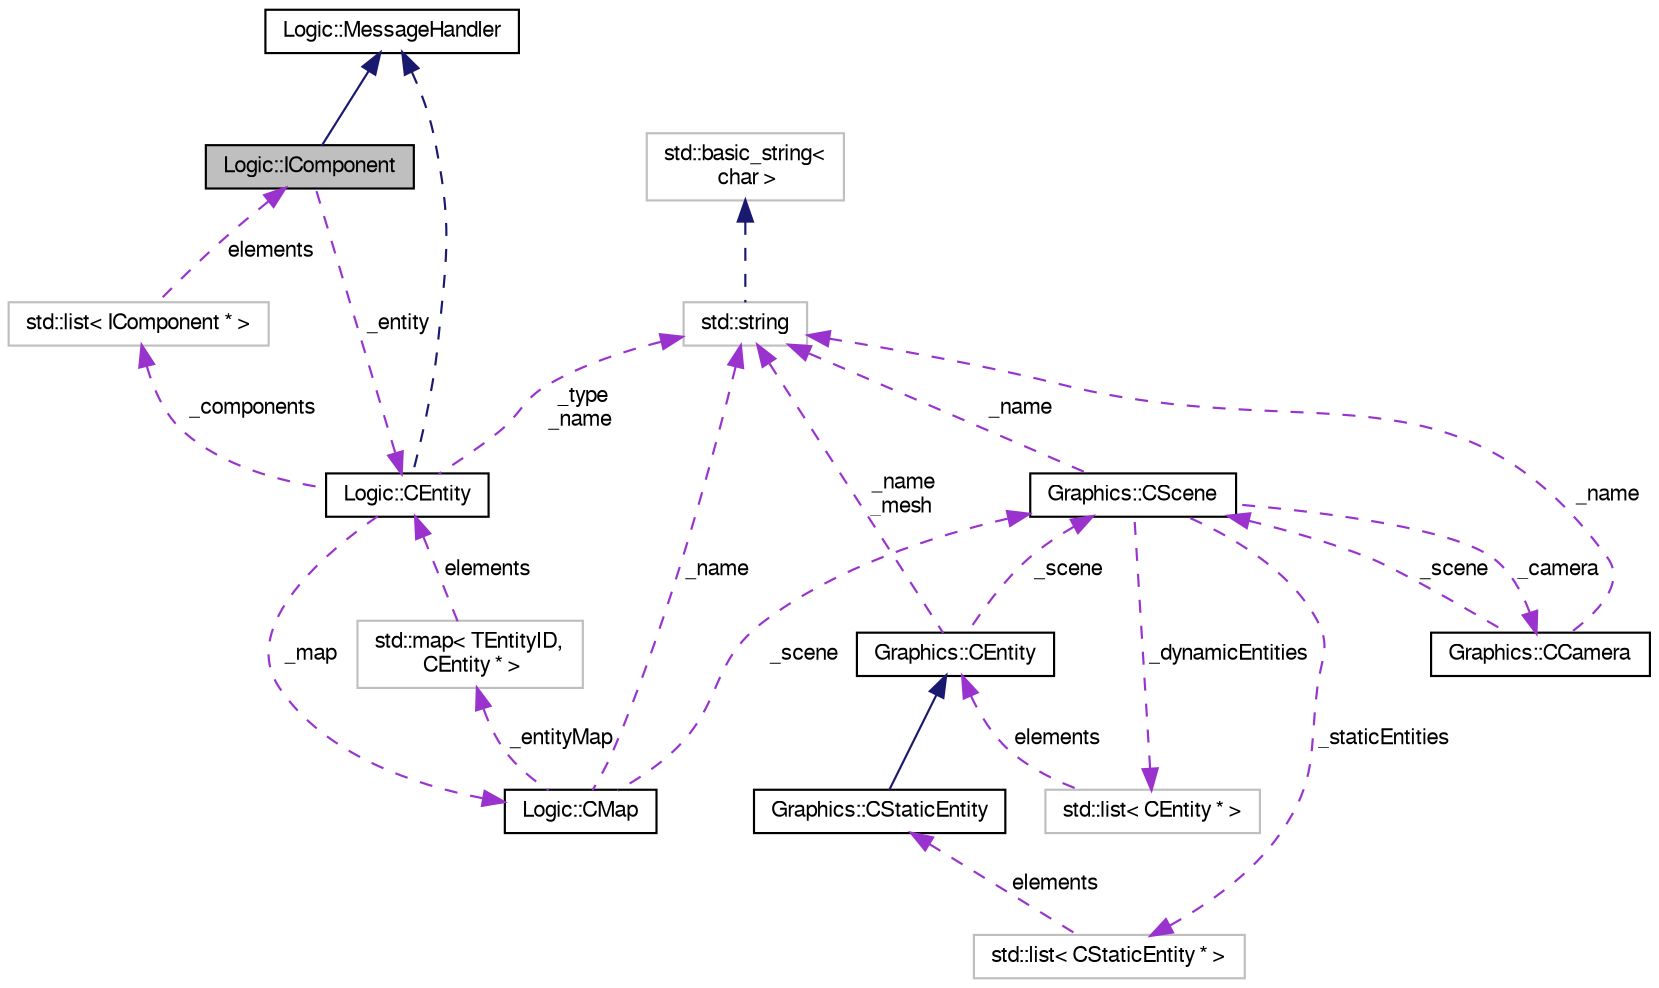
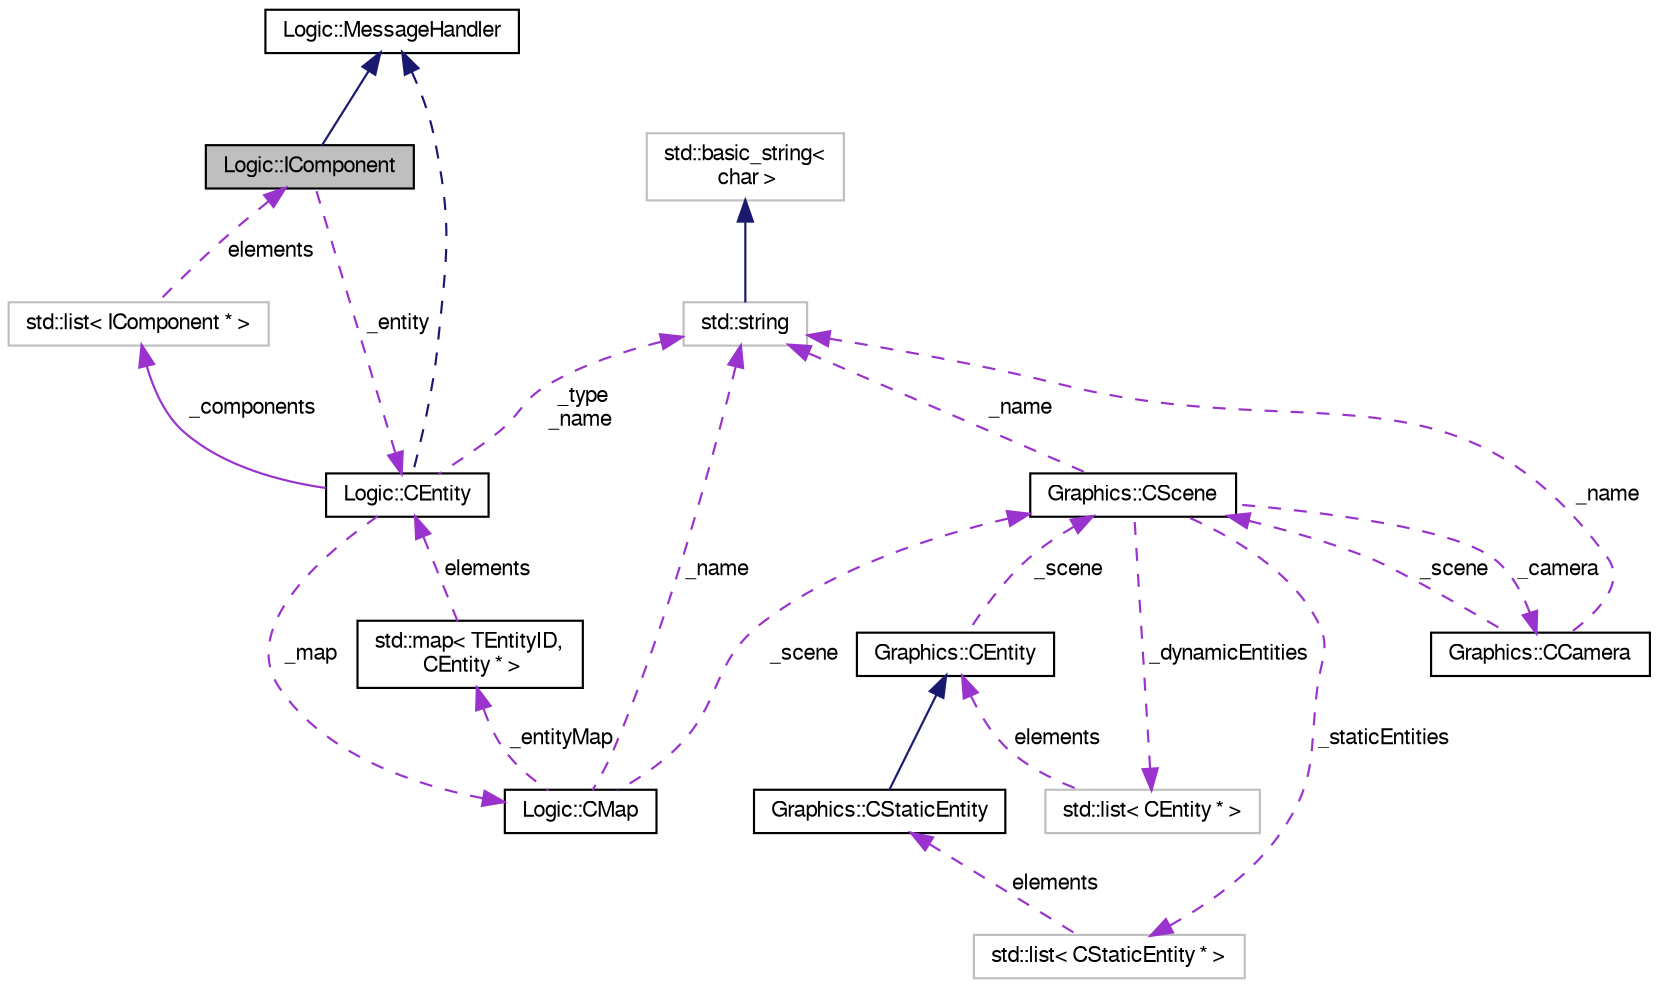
(745, 262) -> (745, 262)
(216, 454) -> (216, 454)
(856, 498) -> none
(470, 654) -> (470, 654)
